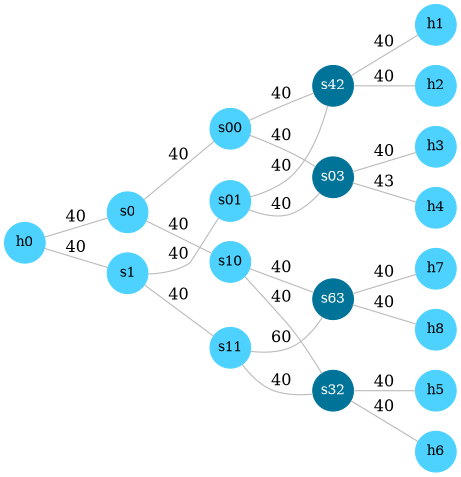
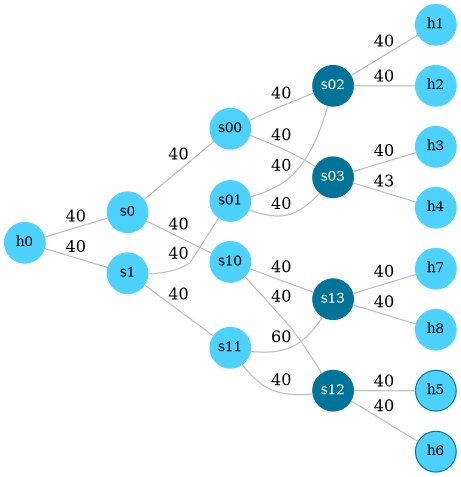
(333, 86) -> (333, 86)
(333, 299) -> (333, 299)
(333, 391) -> (333, 391)
(436, 391) -> (436, 391)
(436, 452) -> (436, 452)
